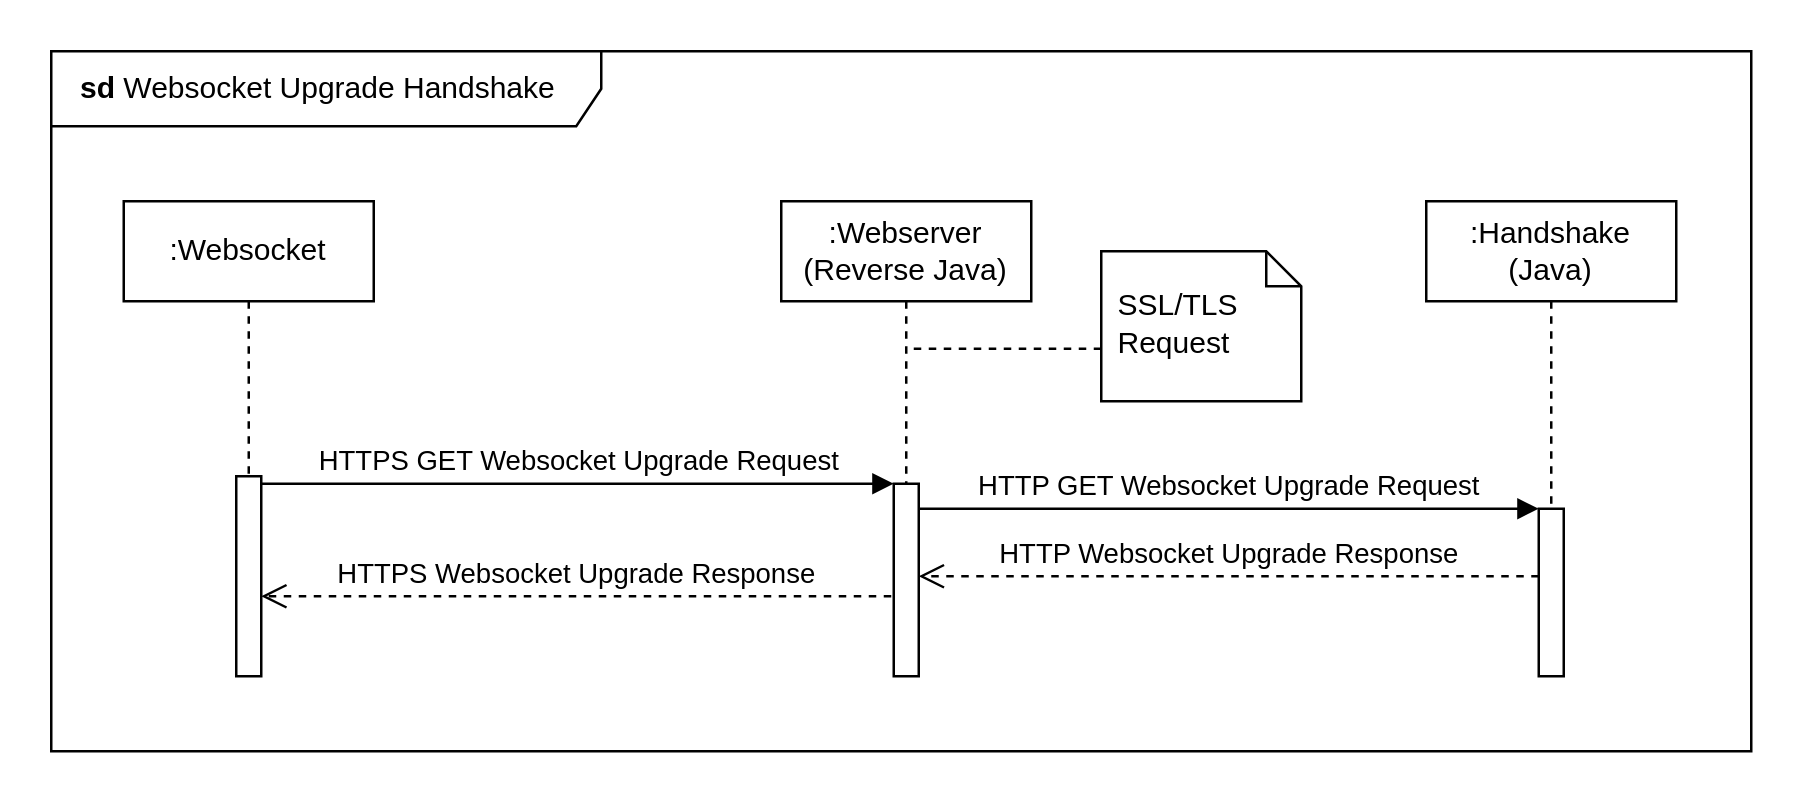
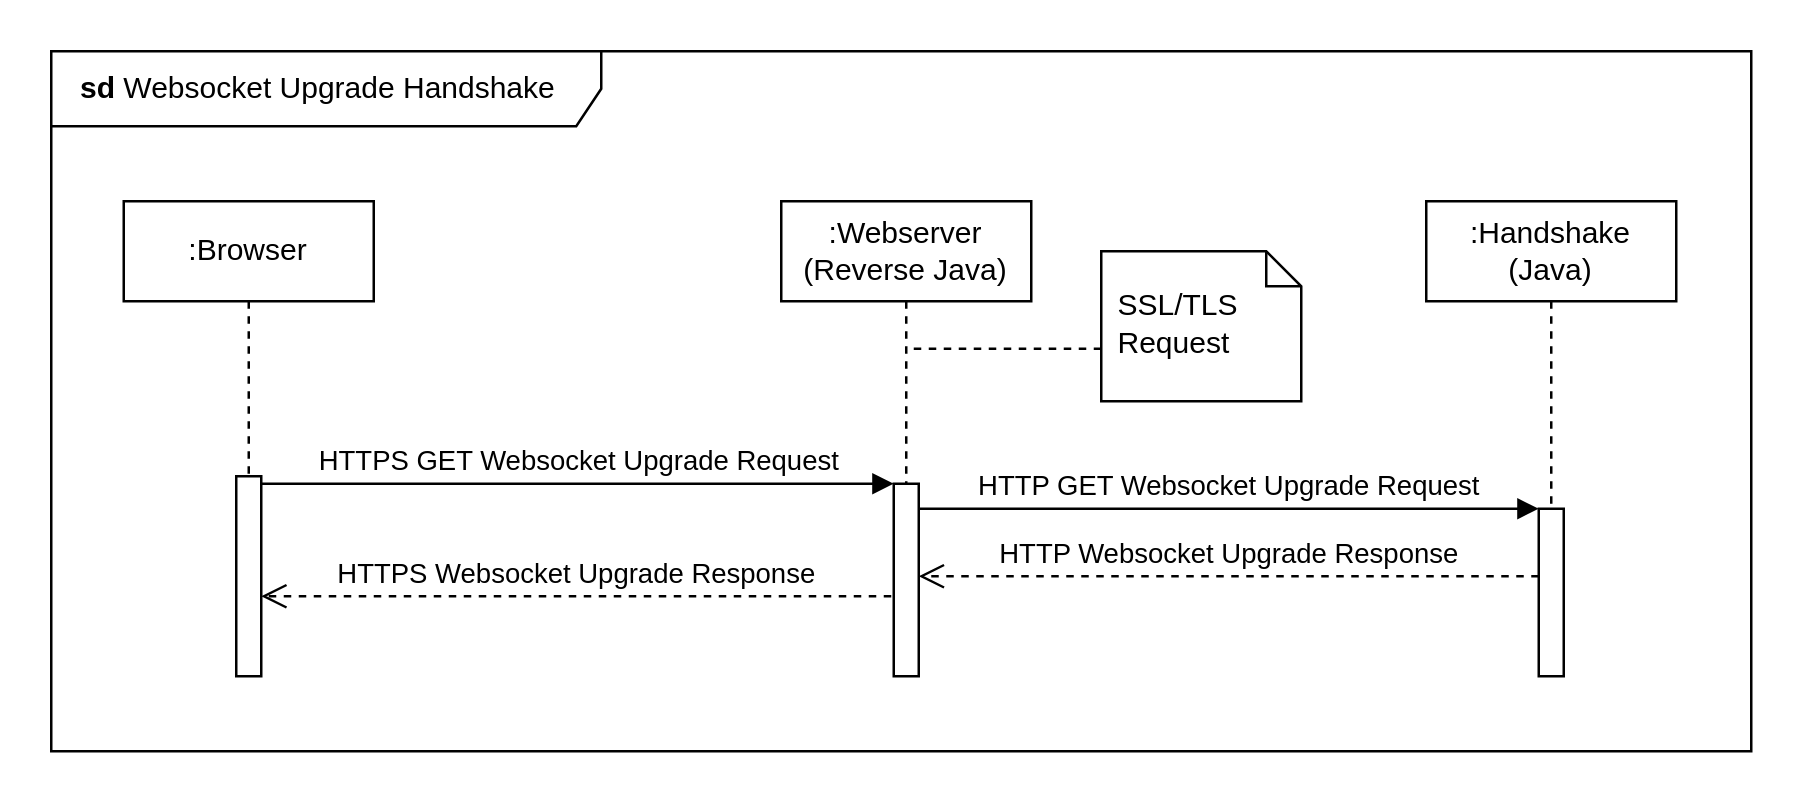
(249, 251) -> (249, 251)
